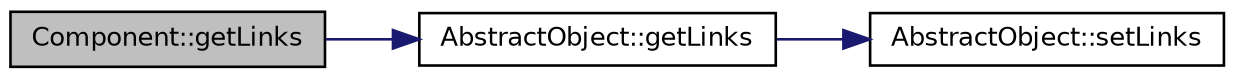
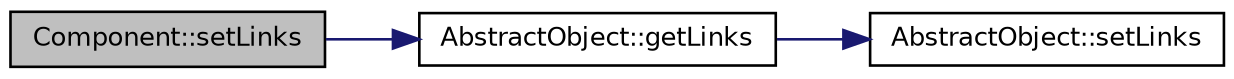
(168, 39) -> (168, 39)
